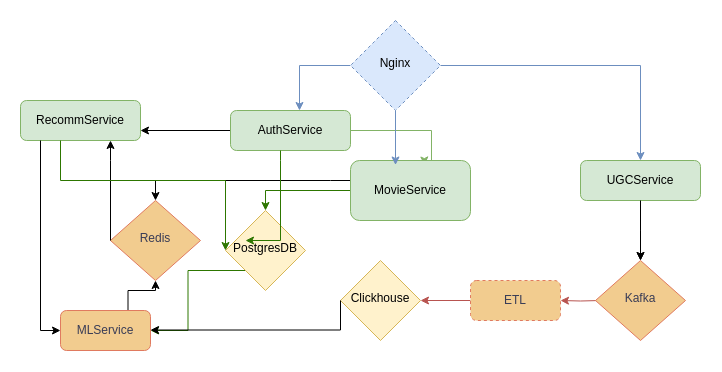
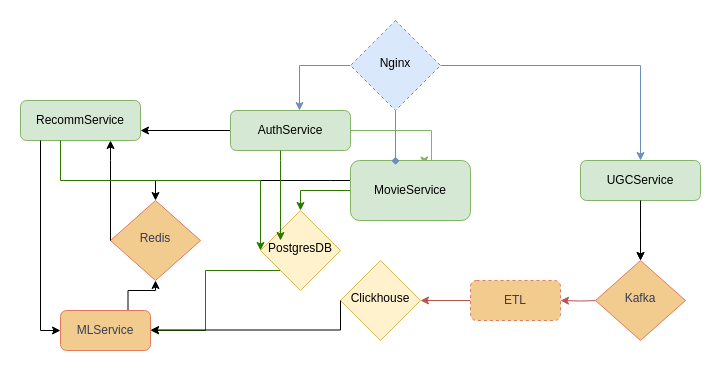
(396, 157) -> (396, 156)
(266, 251) -> (301, 251)
